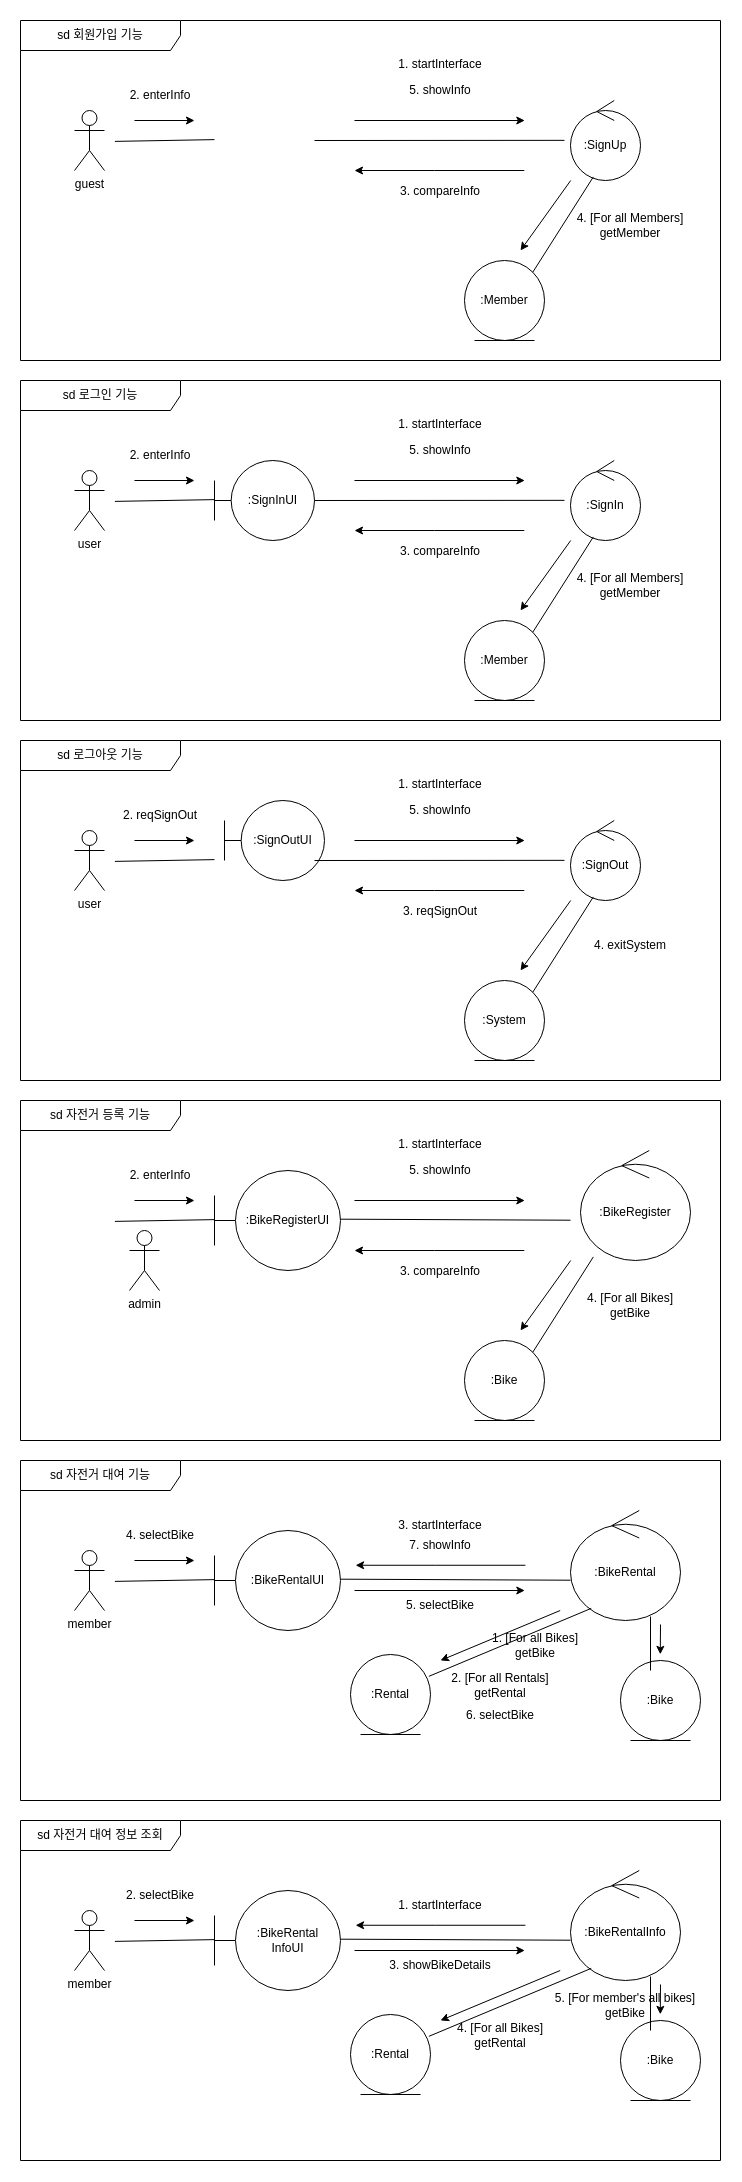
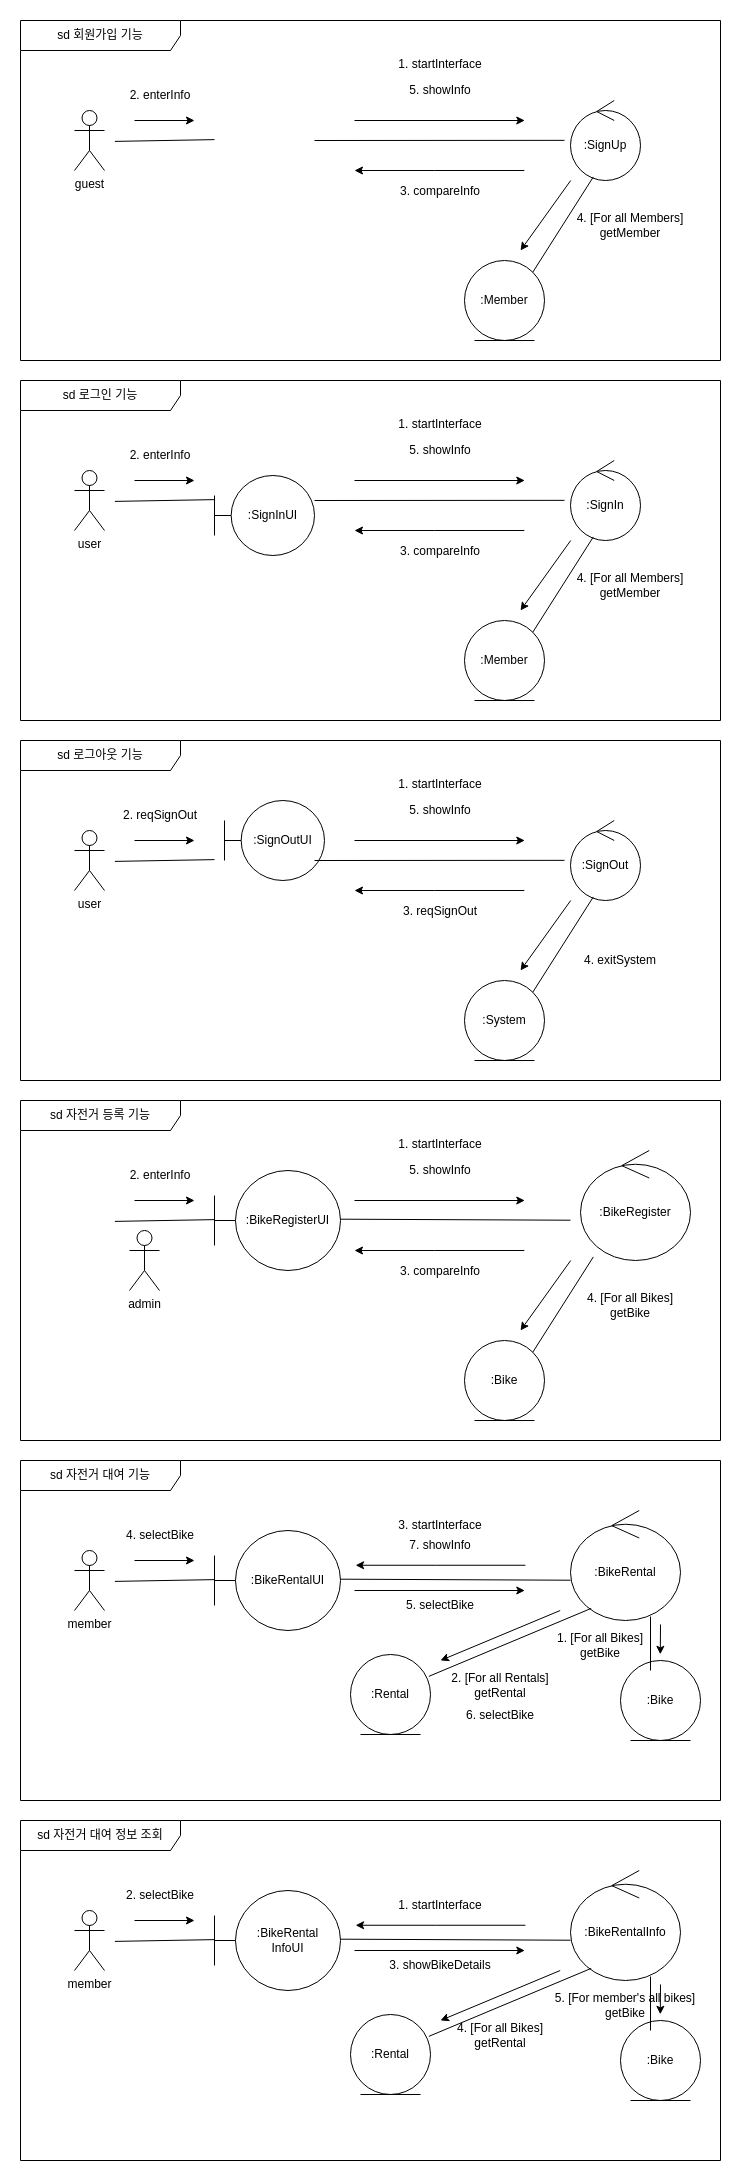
(265, 501) -> (265, 516)
(631, 946) -> (621, 961)
(536, 1646) -> (601, 1646)
